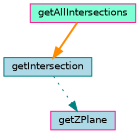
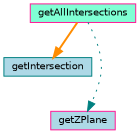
(63, 90) -> (101, 62)
